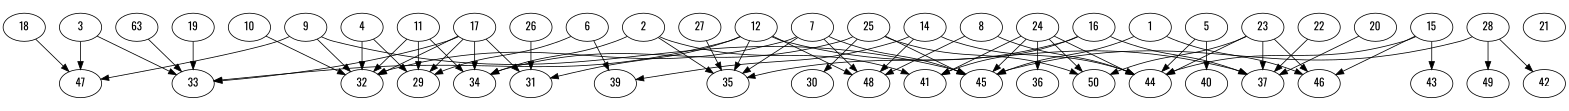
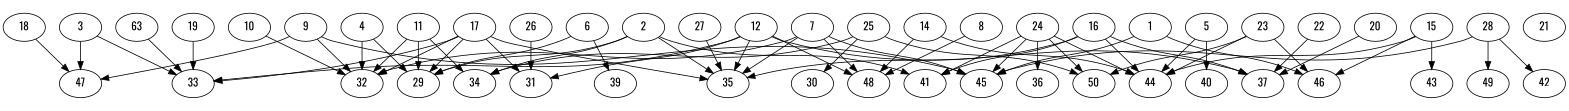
(475, 50) -> (637, 67)
(1263, 51) -> none
(920, 53) -> none
none -> (535, 55)
(1062, 55) -> (1124, 57)
(777, 62) -> none
